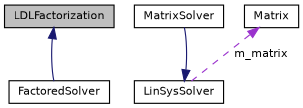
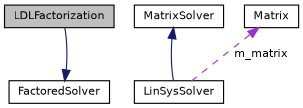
(186, 48) -> (171, 60)
(52, 60) -> (67, 48)
